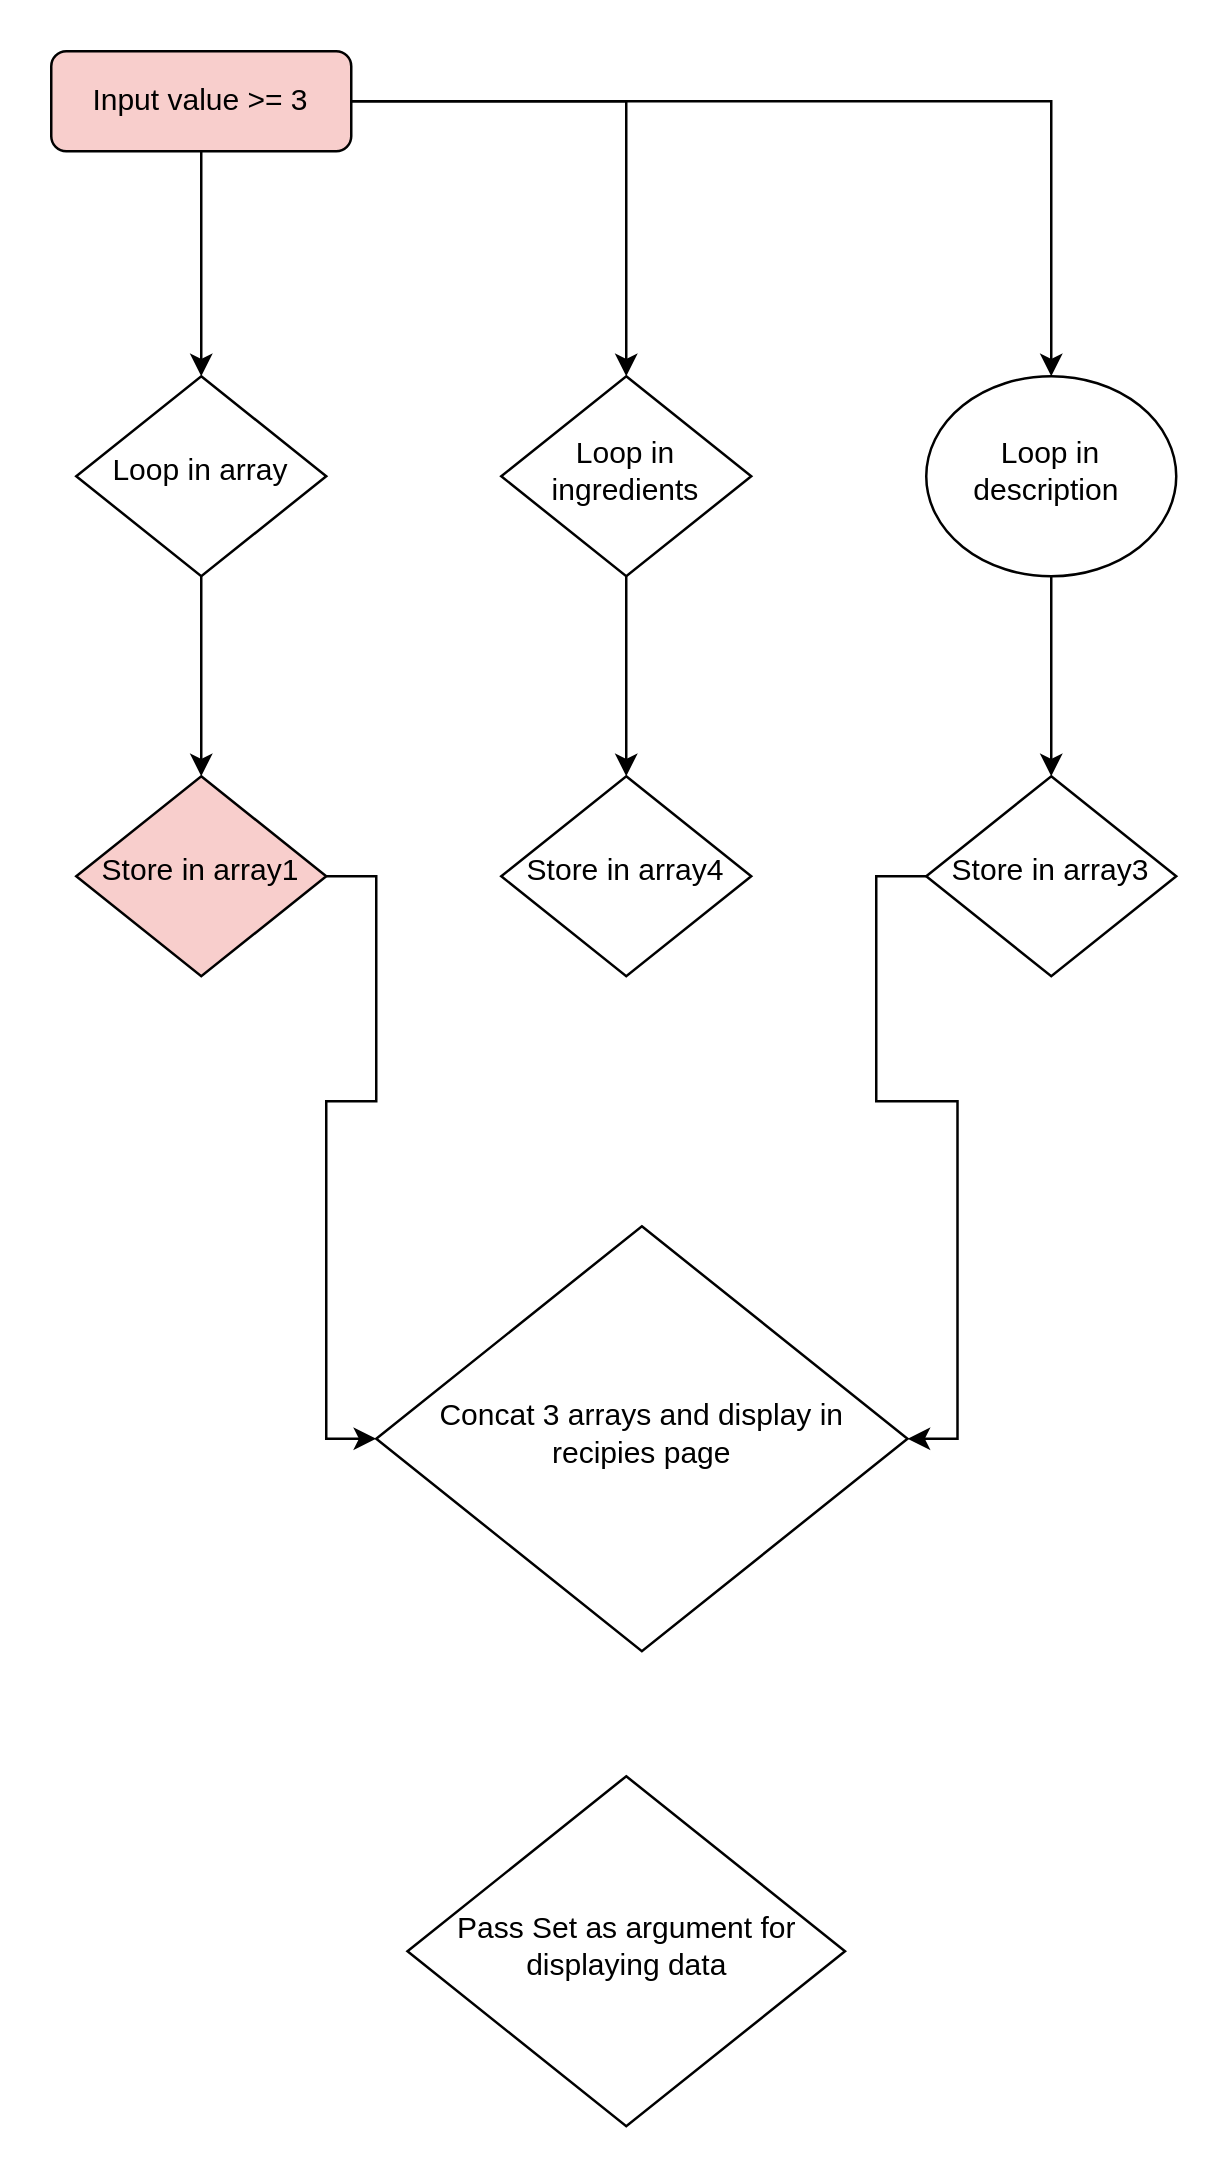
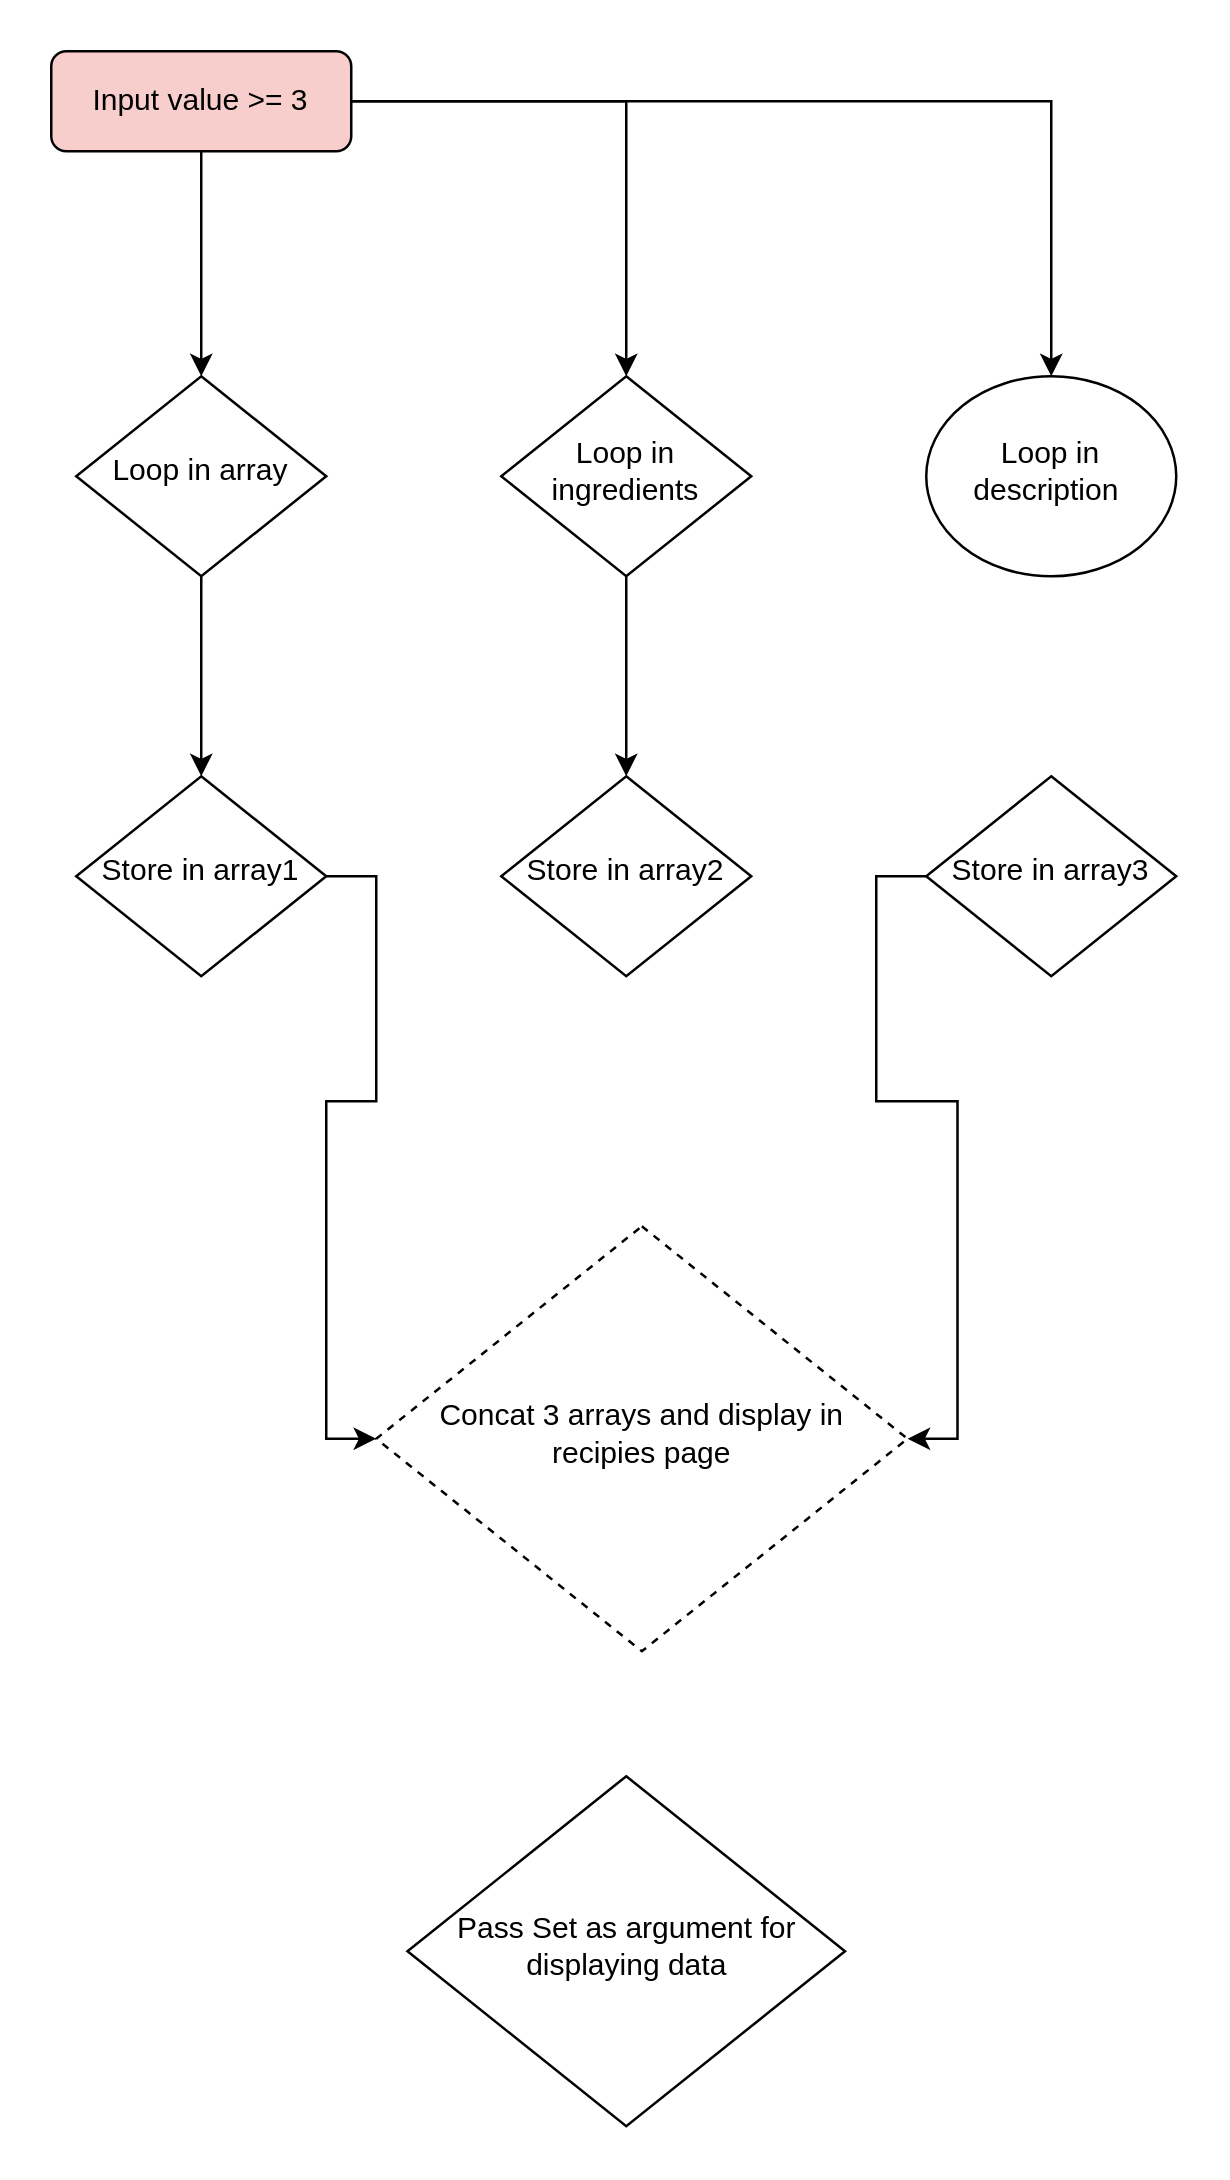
(1051, 668) -> none
(626, 871) -> (626, 871)
(201, 876) -> (201, 876)
(642, 1439) -> (642, 1439)
